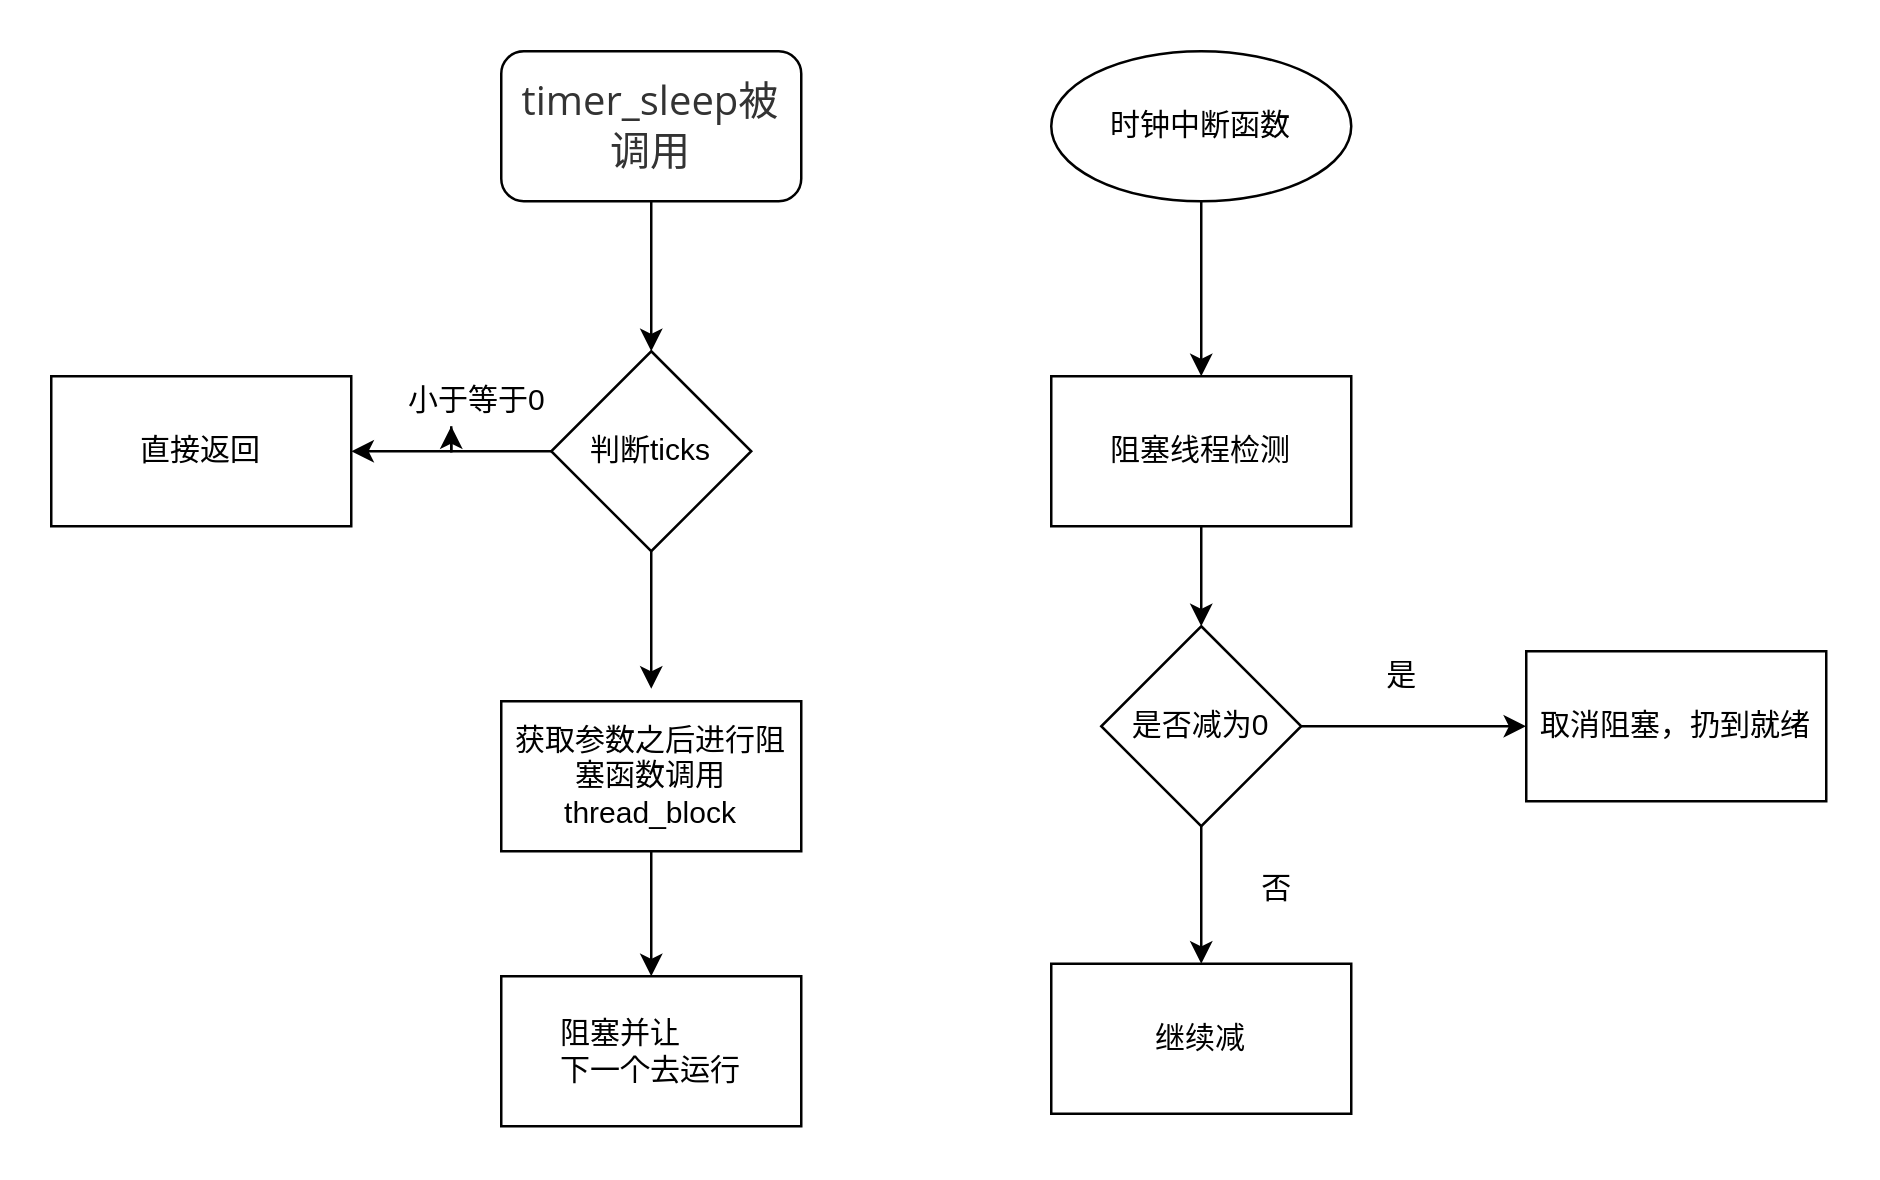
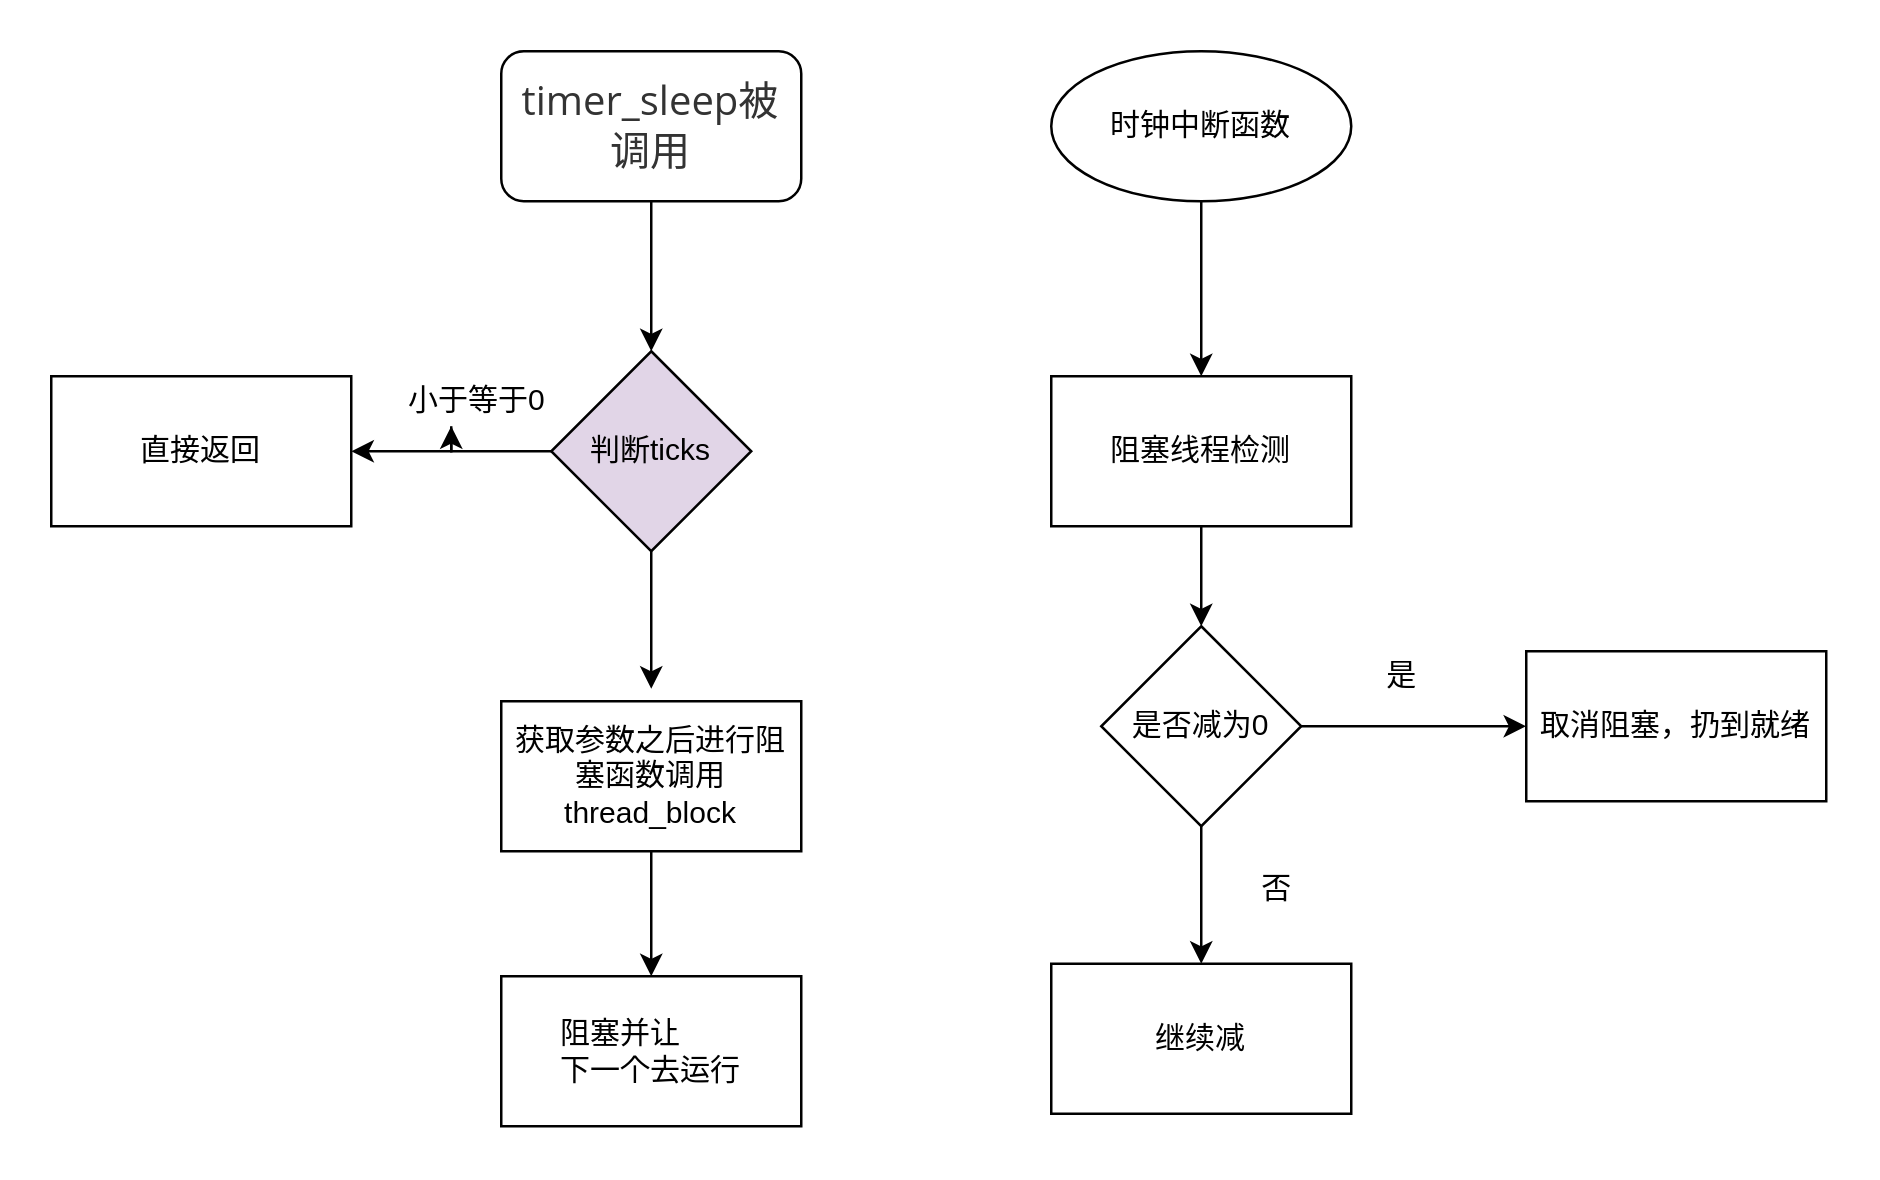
(651, 451) -> (651, 451)
